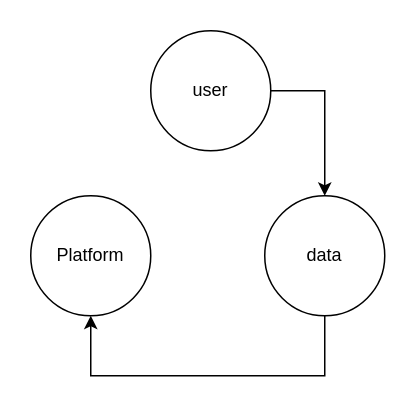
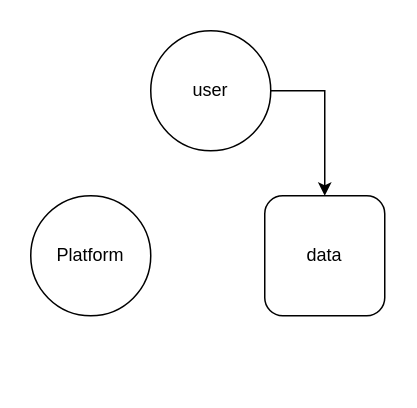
(325, 256) -> (325, 256)
(213, 376) -> none
